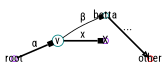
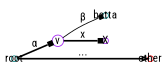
(126, 35) -> (80, 59)
(58, 41) -> (58, 41)
(14, 59) -> (14, 59)
